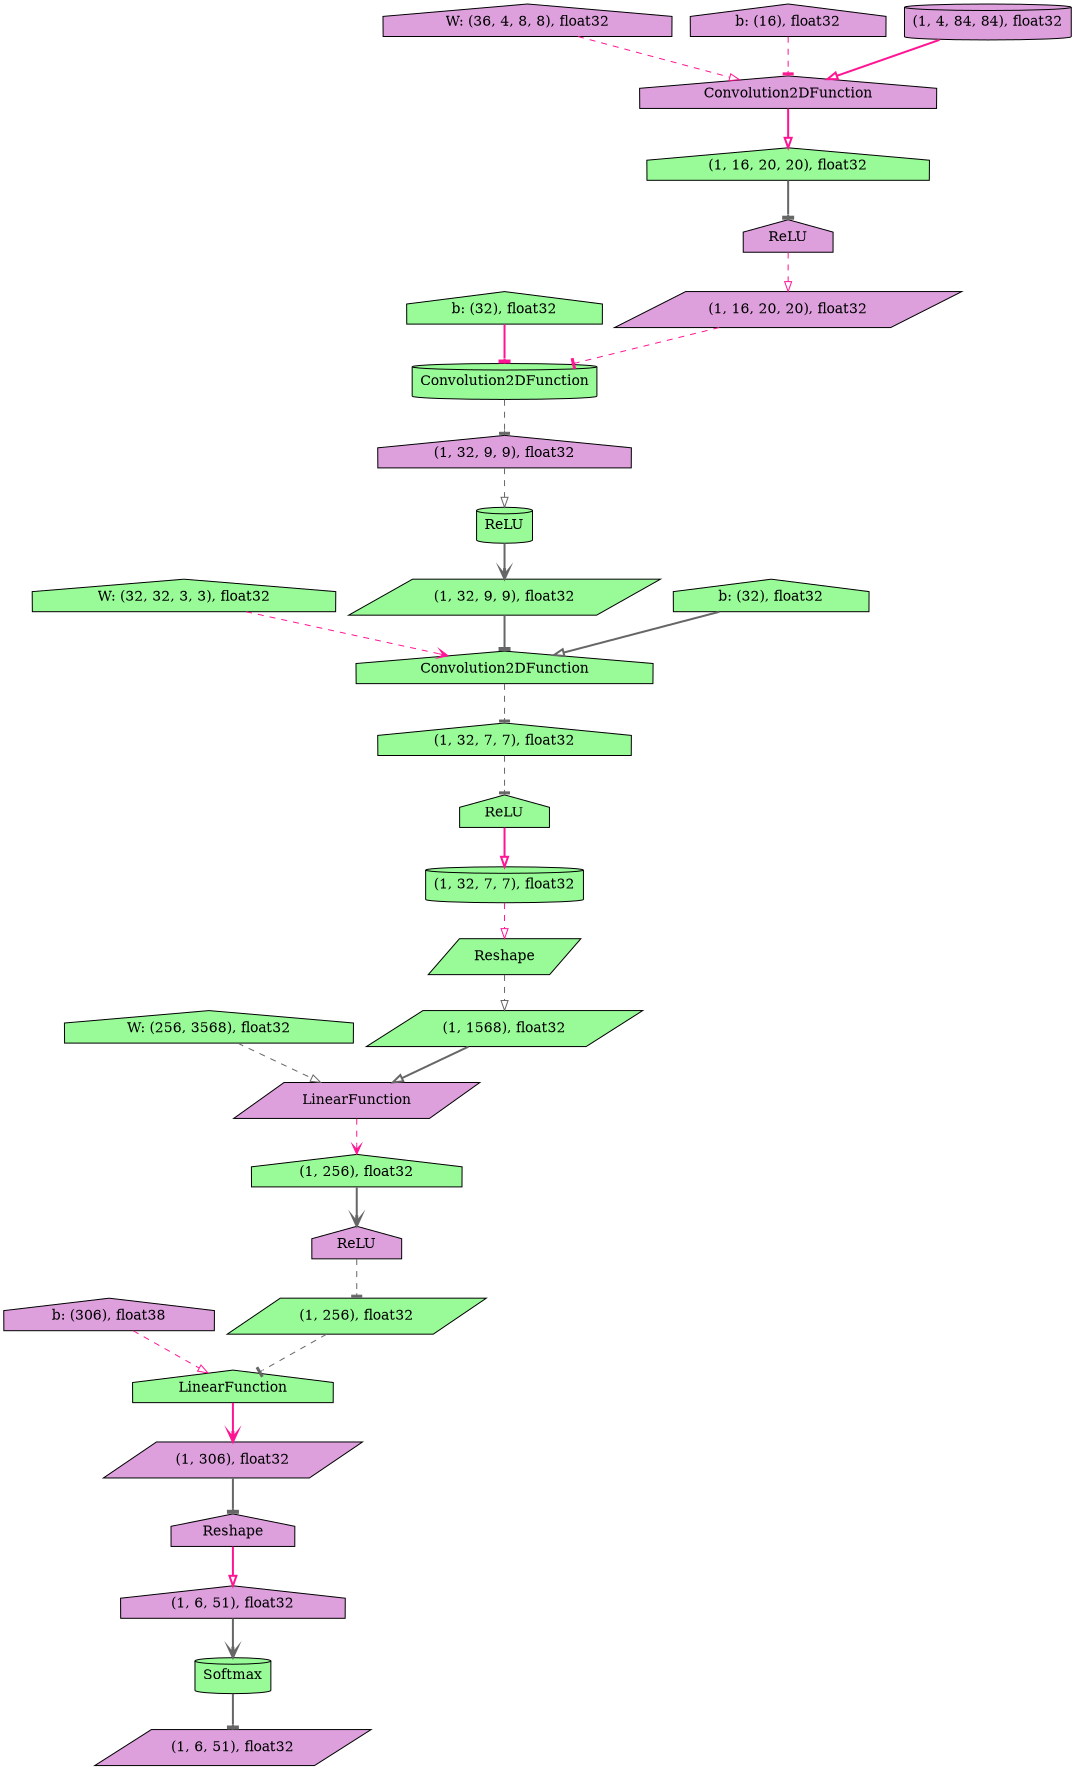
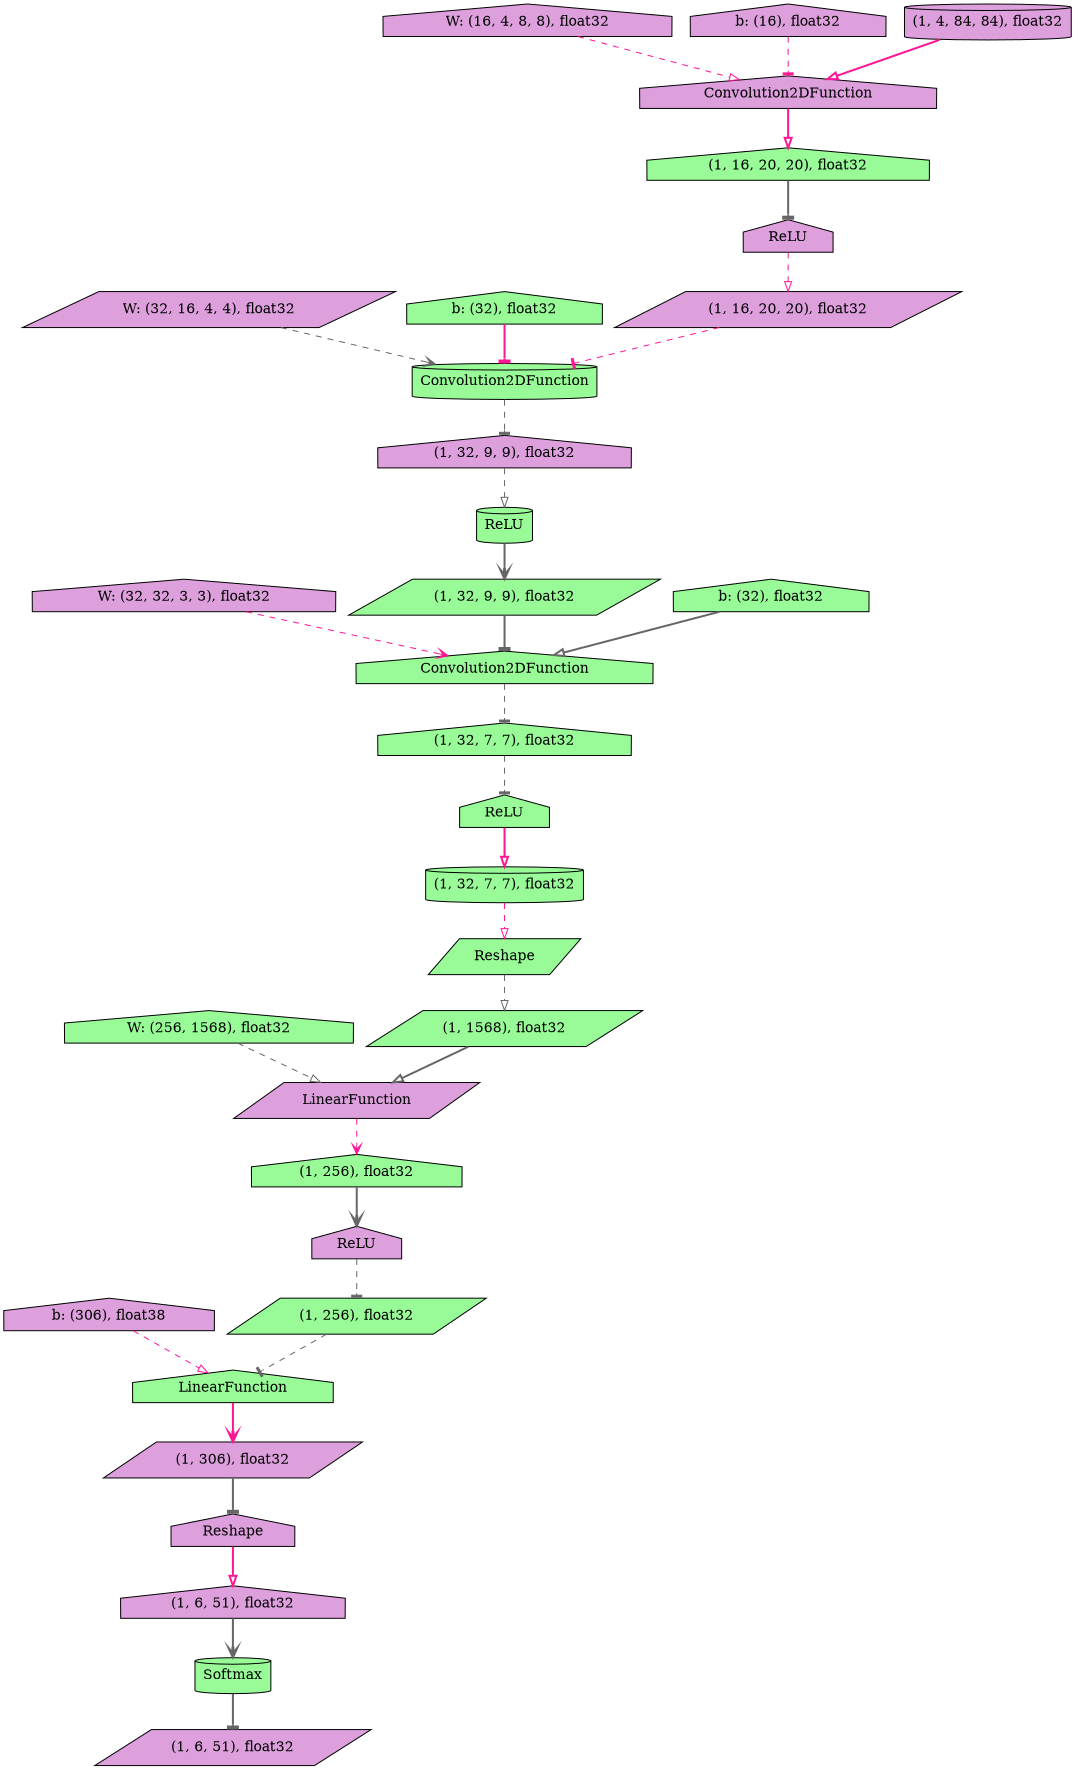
(528, 22) -> (528, 22)
none -> (209, 310)
(184, 597) -> (184, 597)
(209, 1029) -> (209, 1029)
